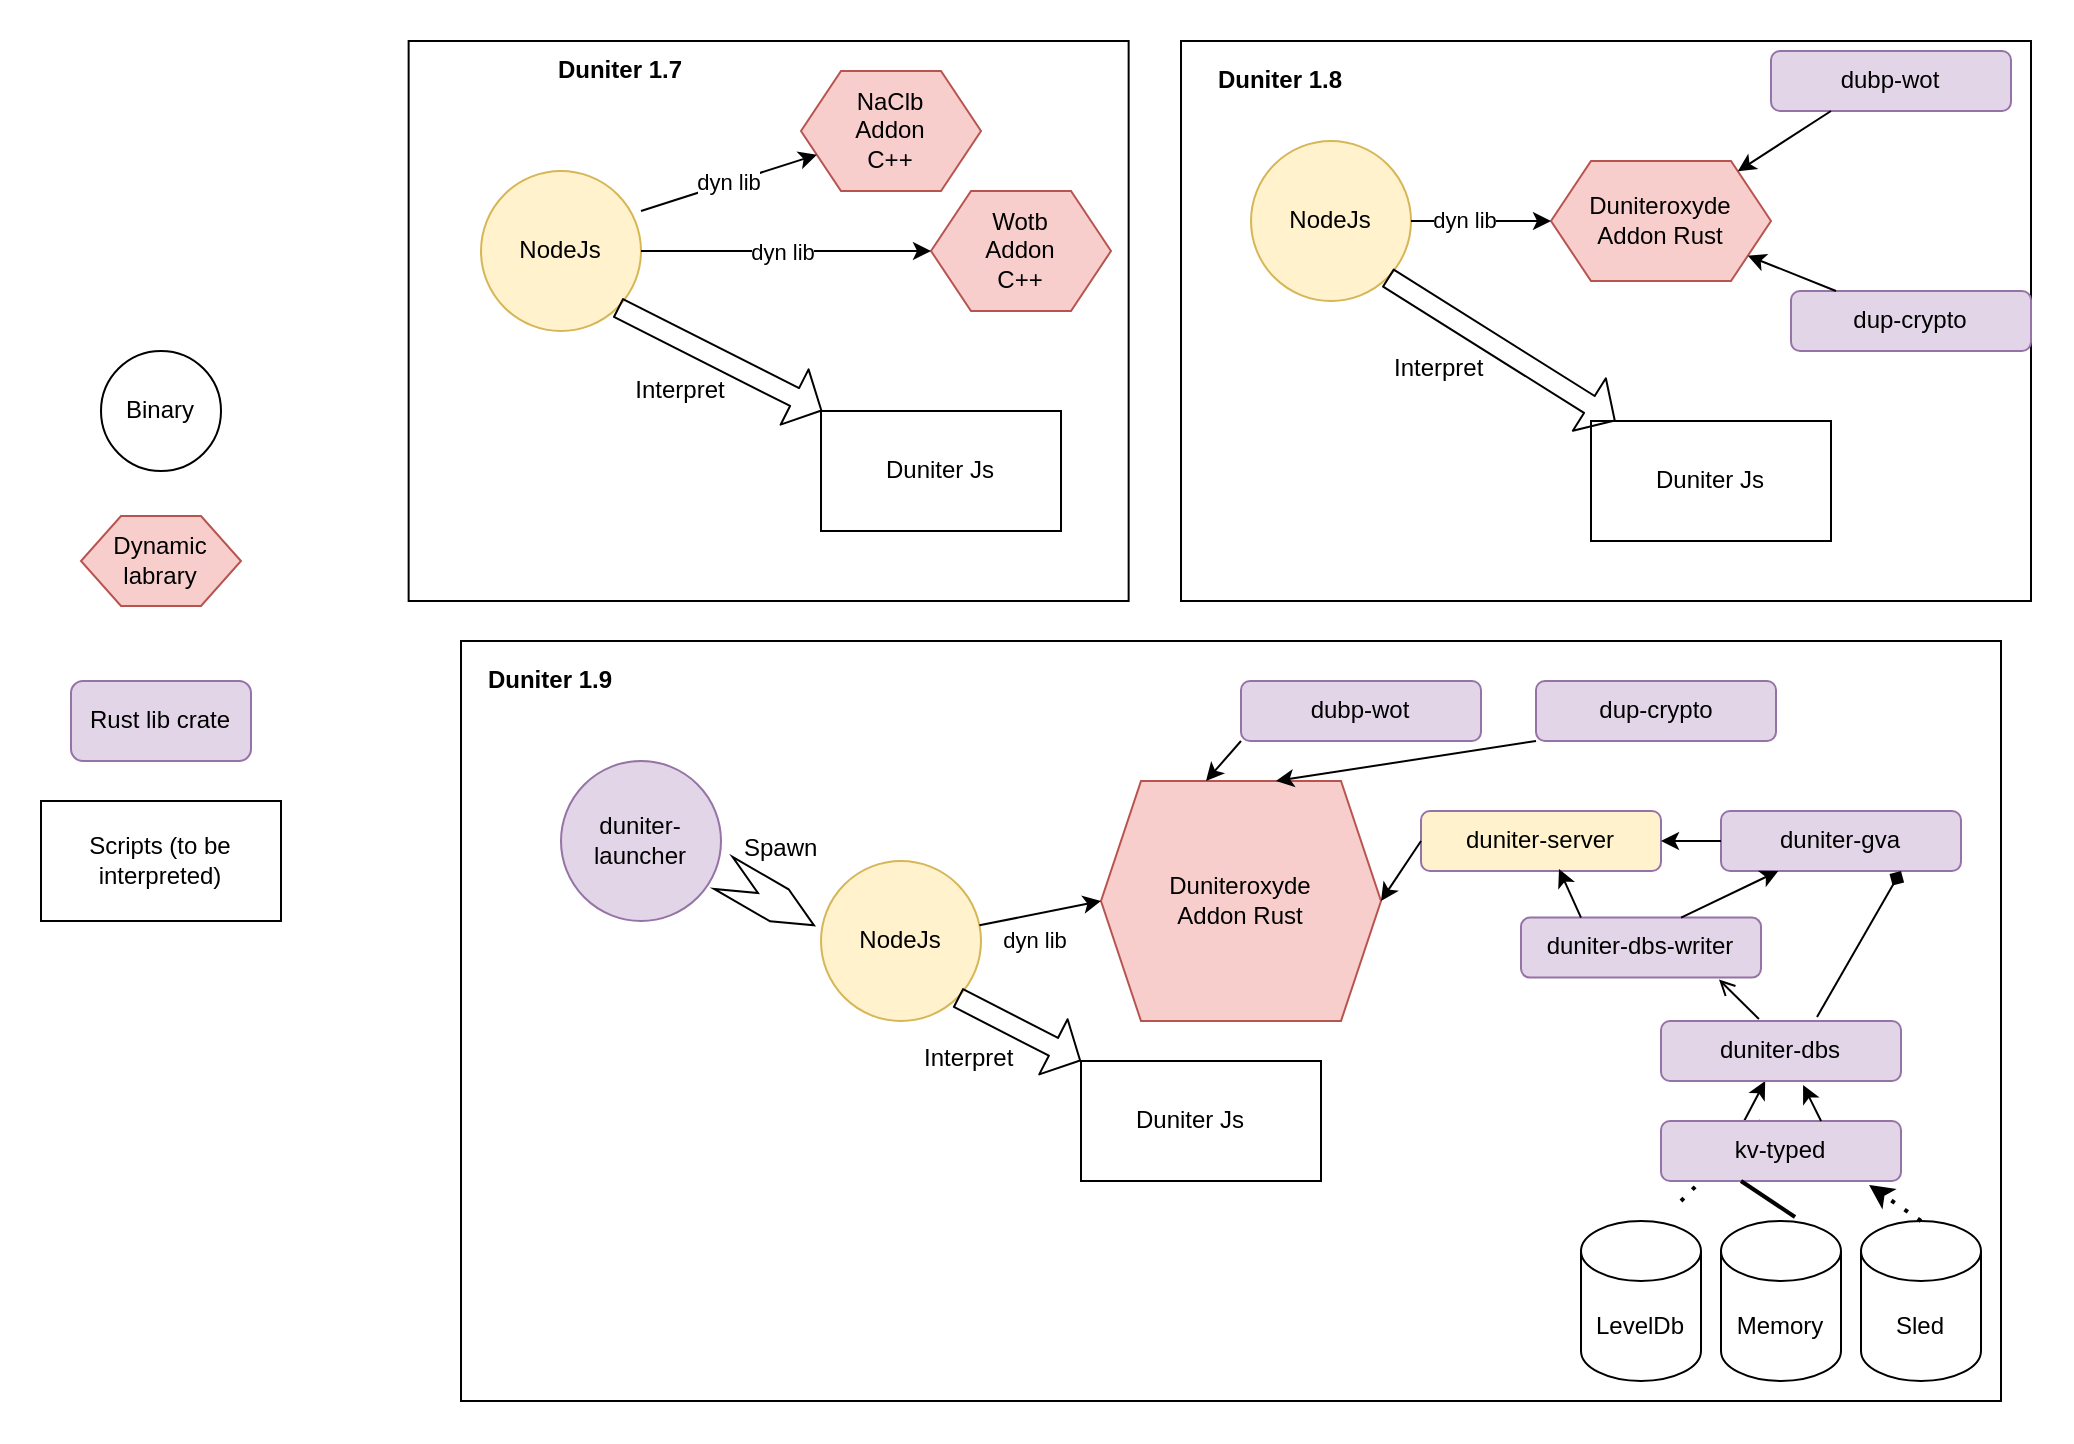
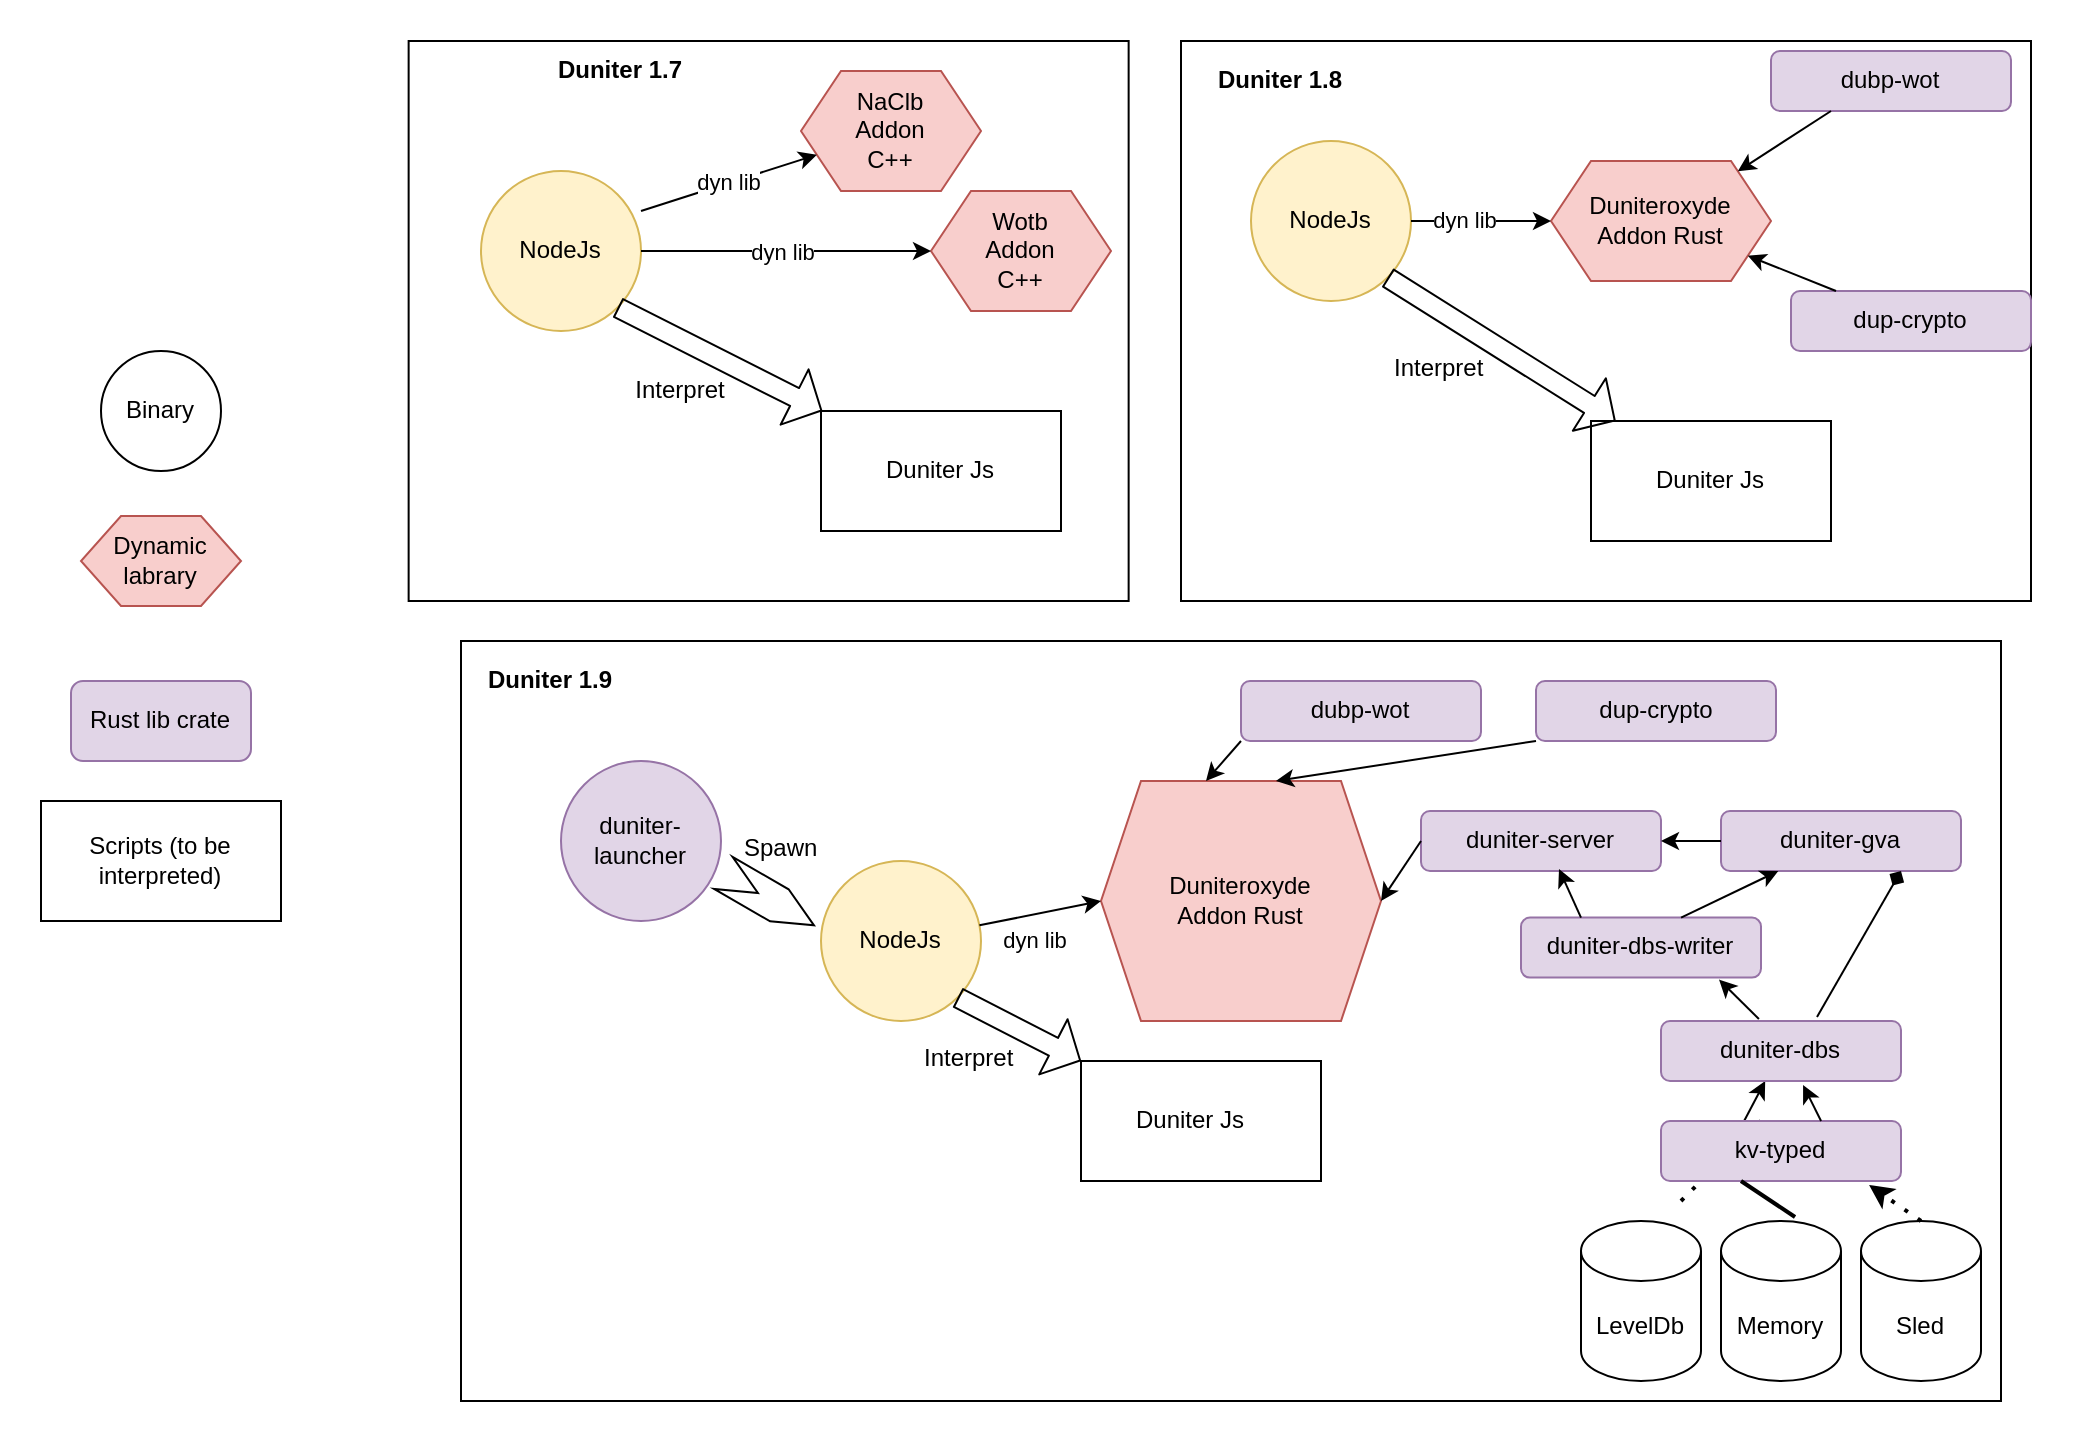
(1541, 841) -> (1541, 841)
(1727, 987) -> (1729, 989)
